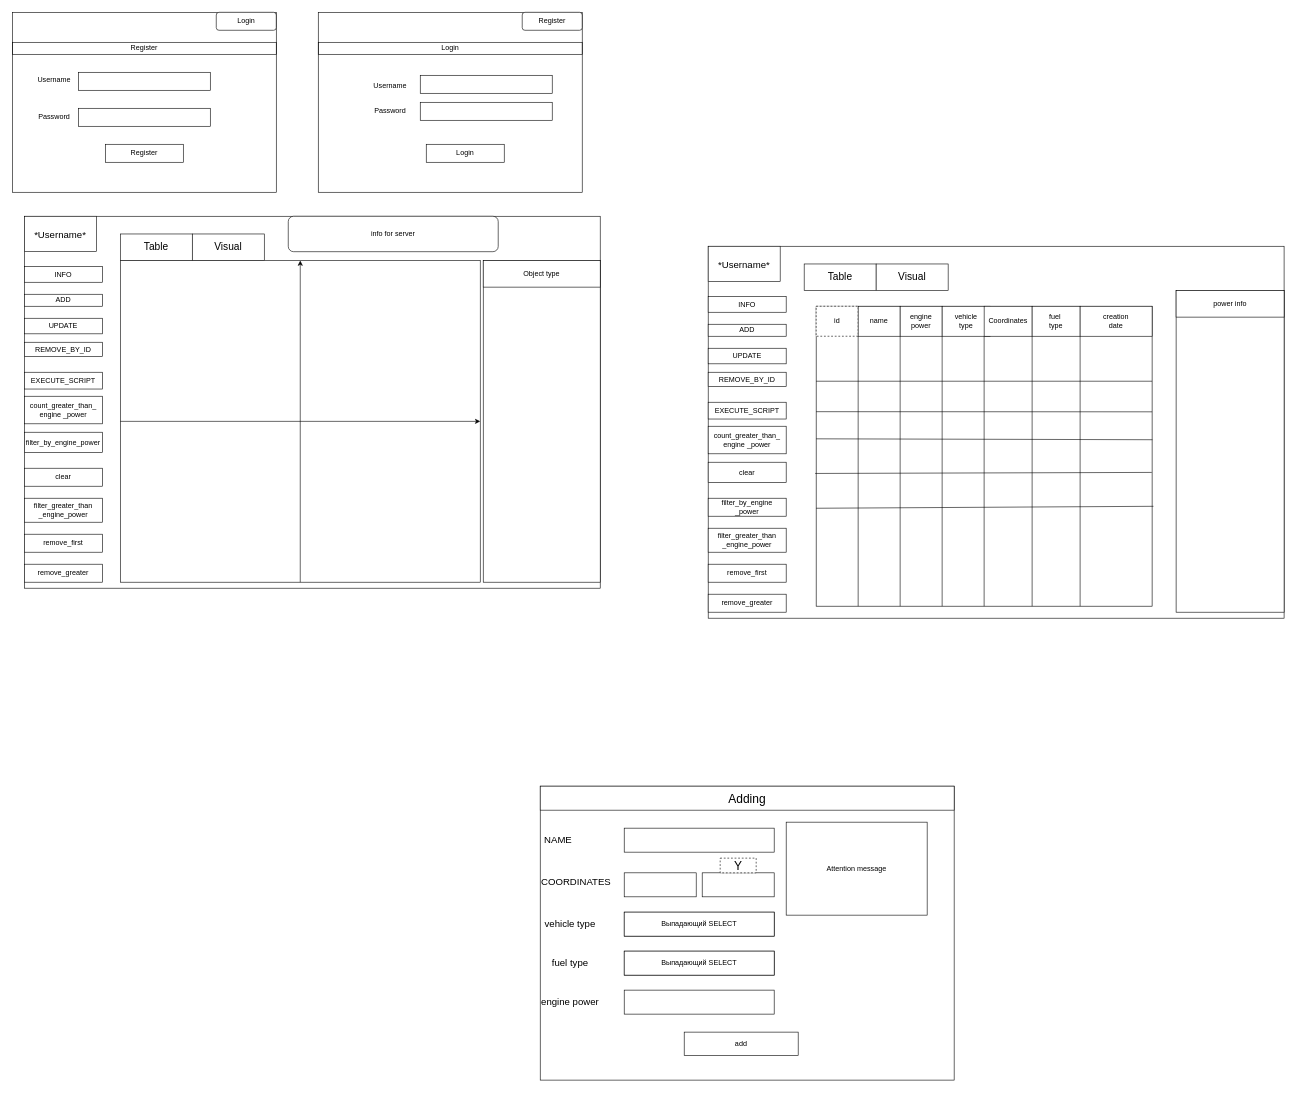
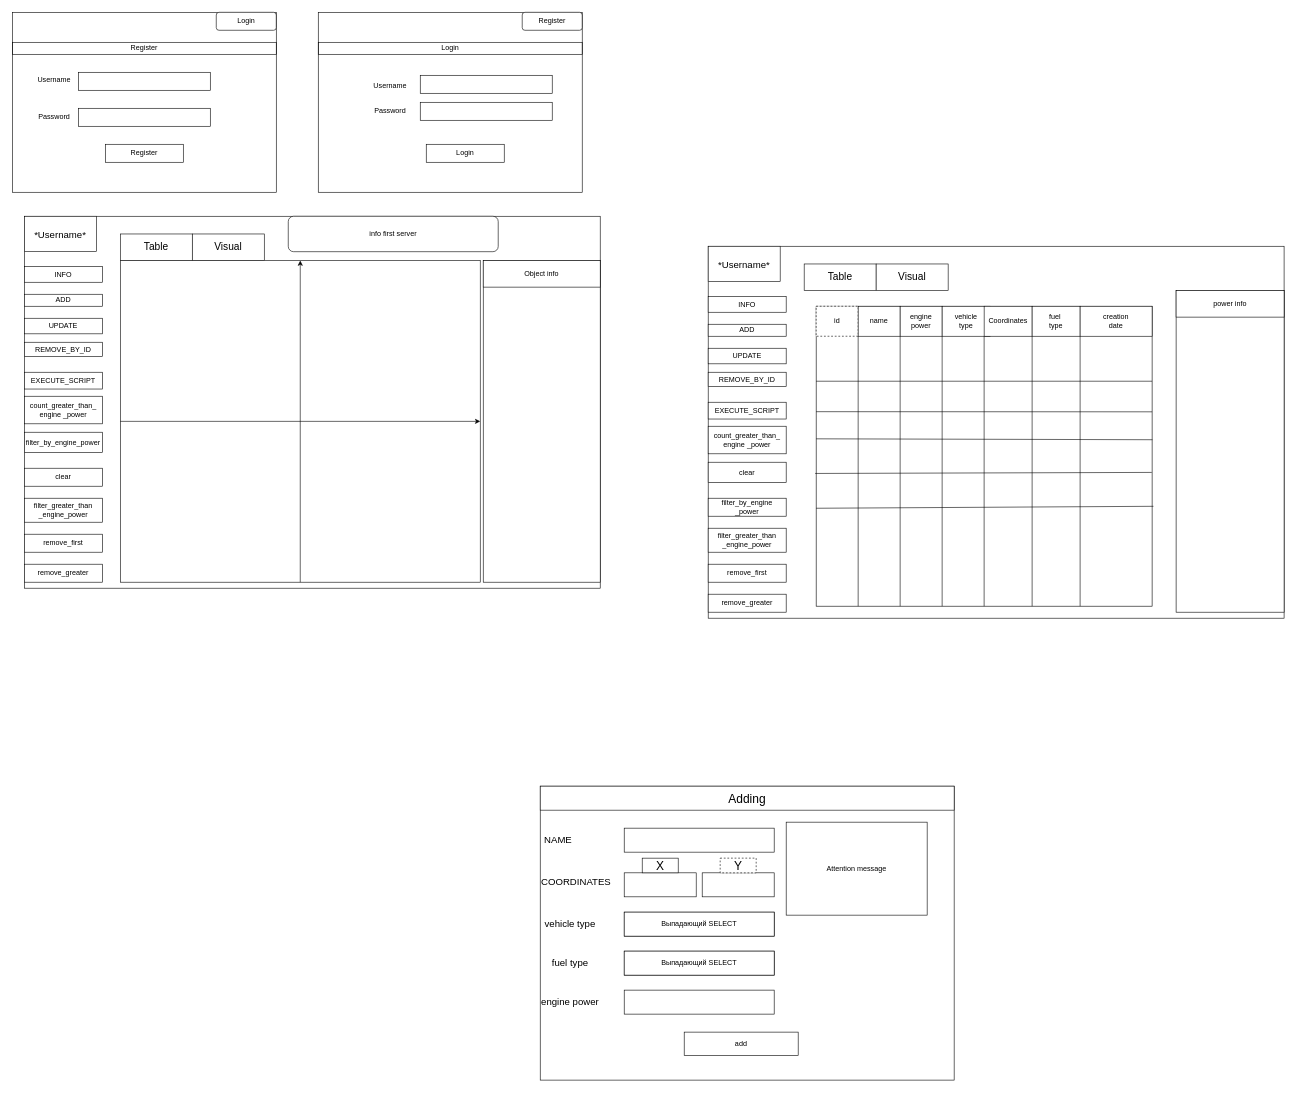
(393, 234) -> (393, 234)
(542, 274) -> (542, 274)
none -> (660, 866)
